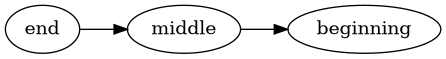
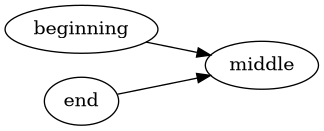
(257, 29) -> (171, 47)
